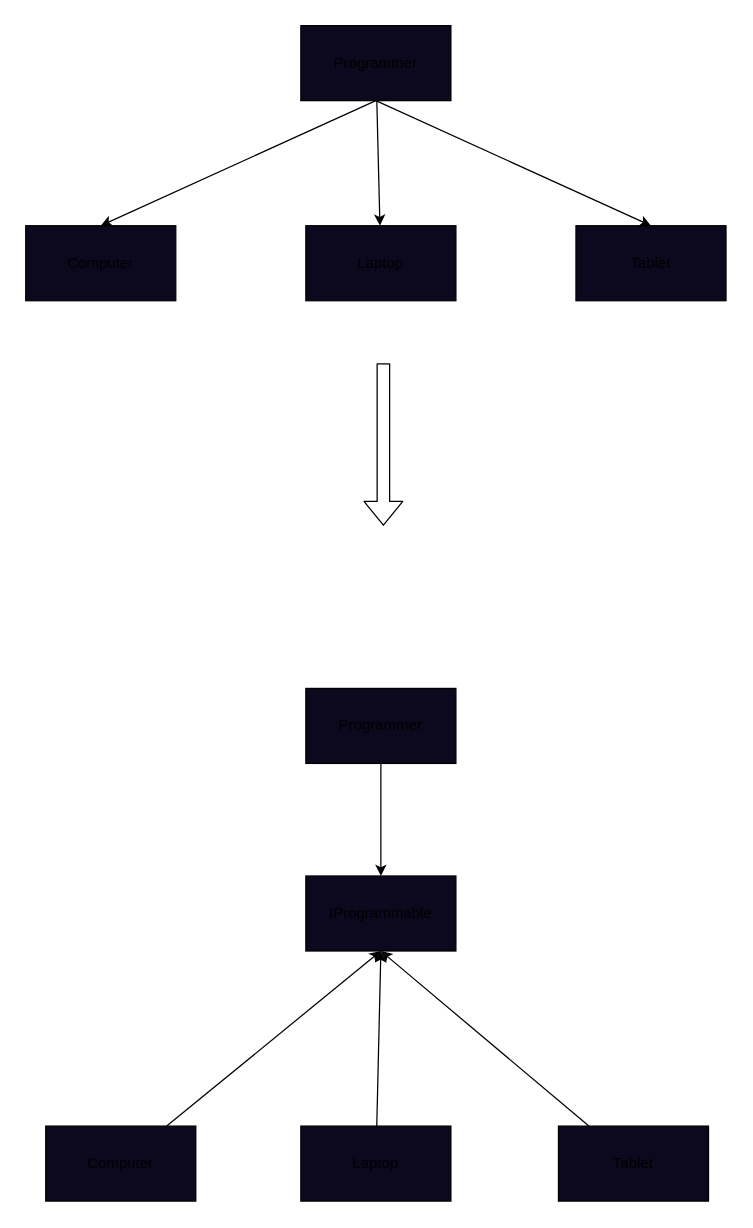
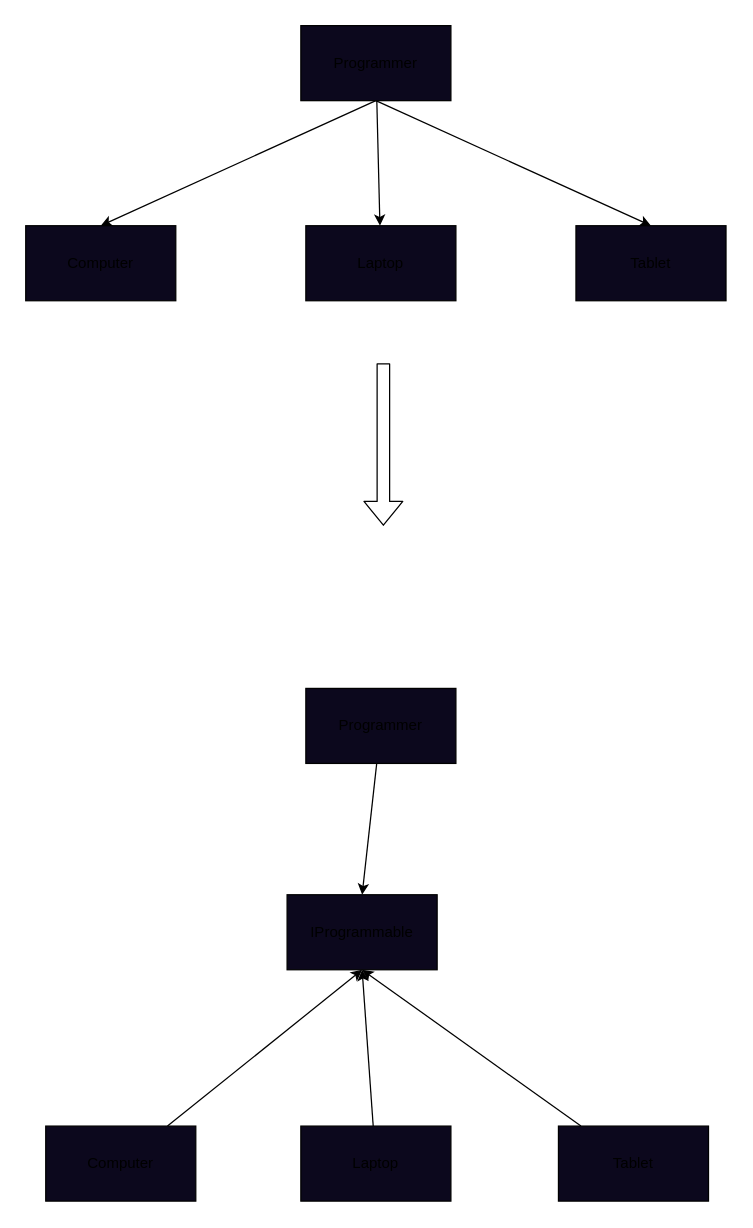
(381, 913) -> (362, 932)
